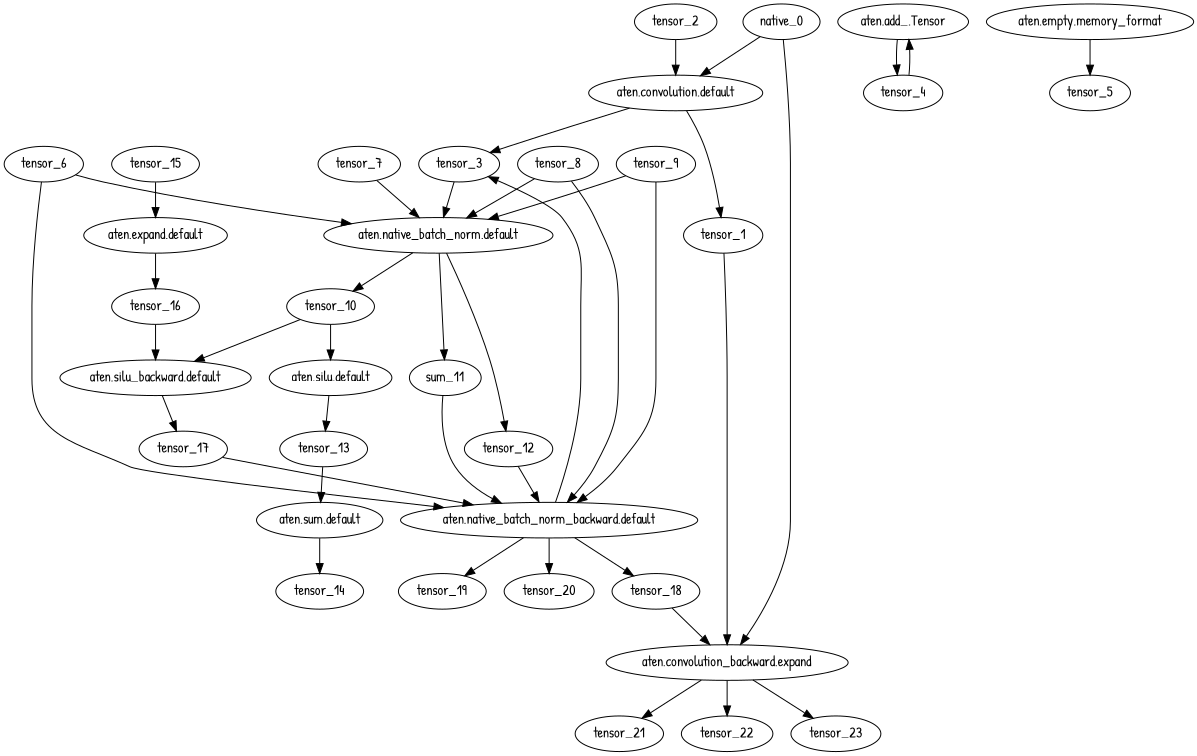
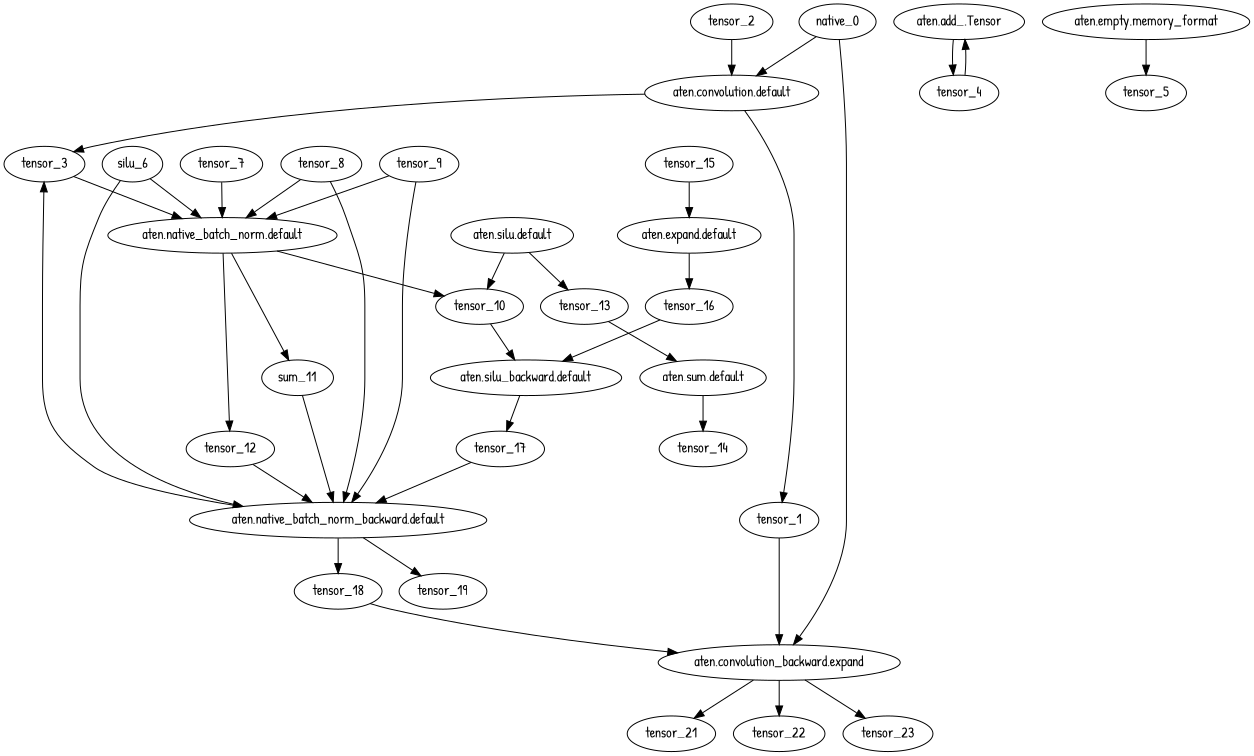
(44, 164) -> (132, 164)
(331, 337) -> (498, 266)
(549, 591) -> none
